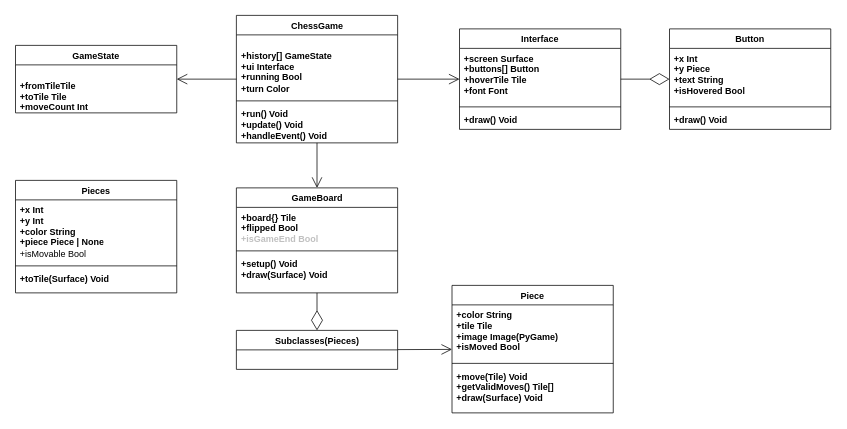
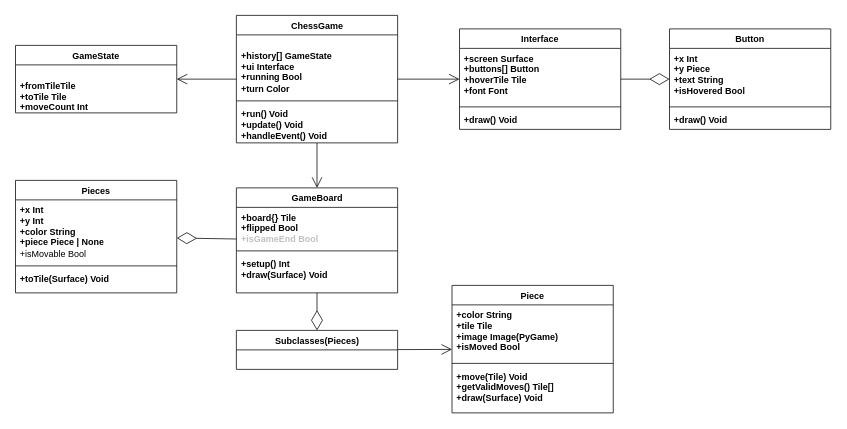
none -> (215, 239)
(287, 270) -> (287, 270)
